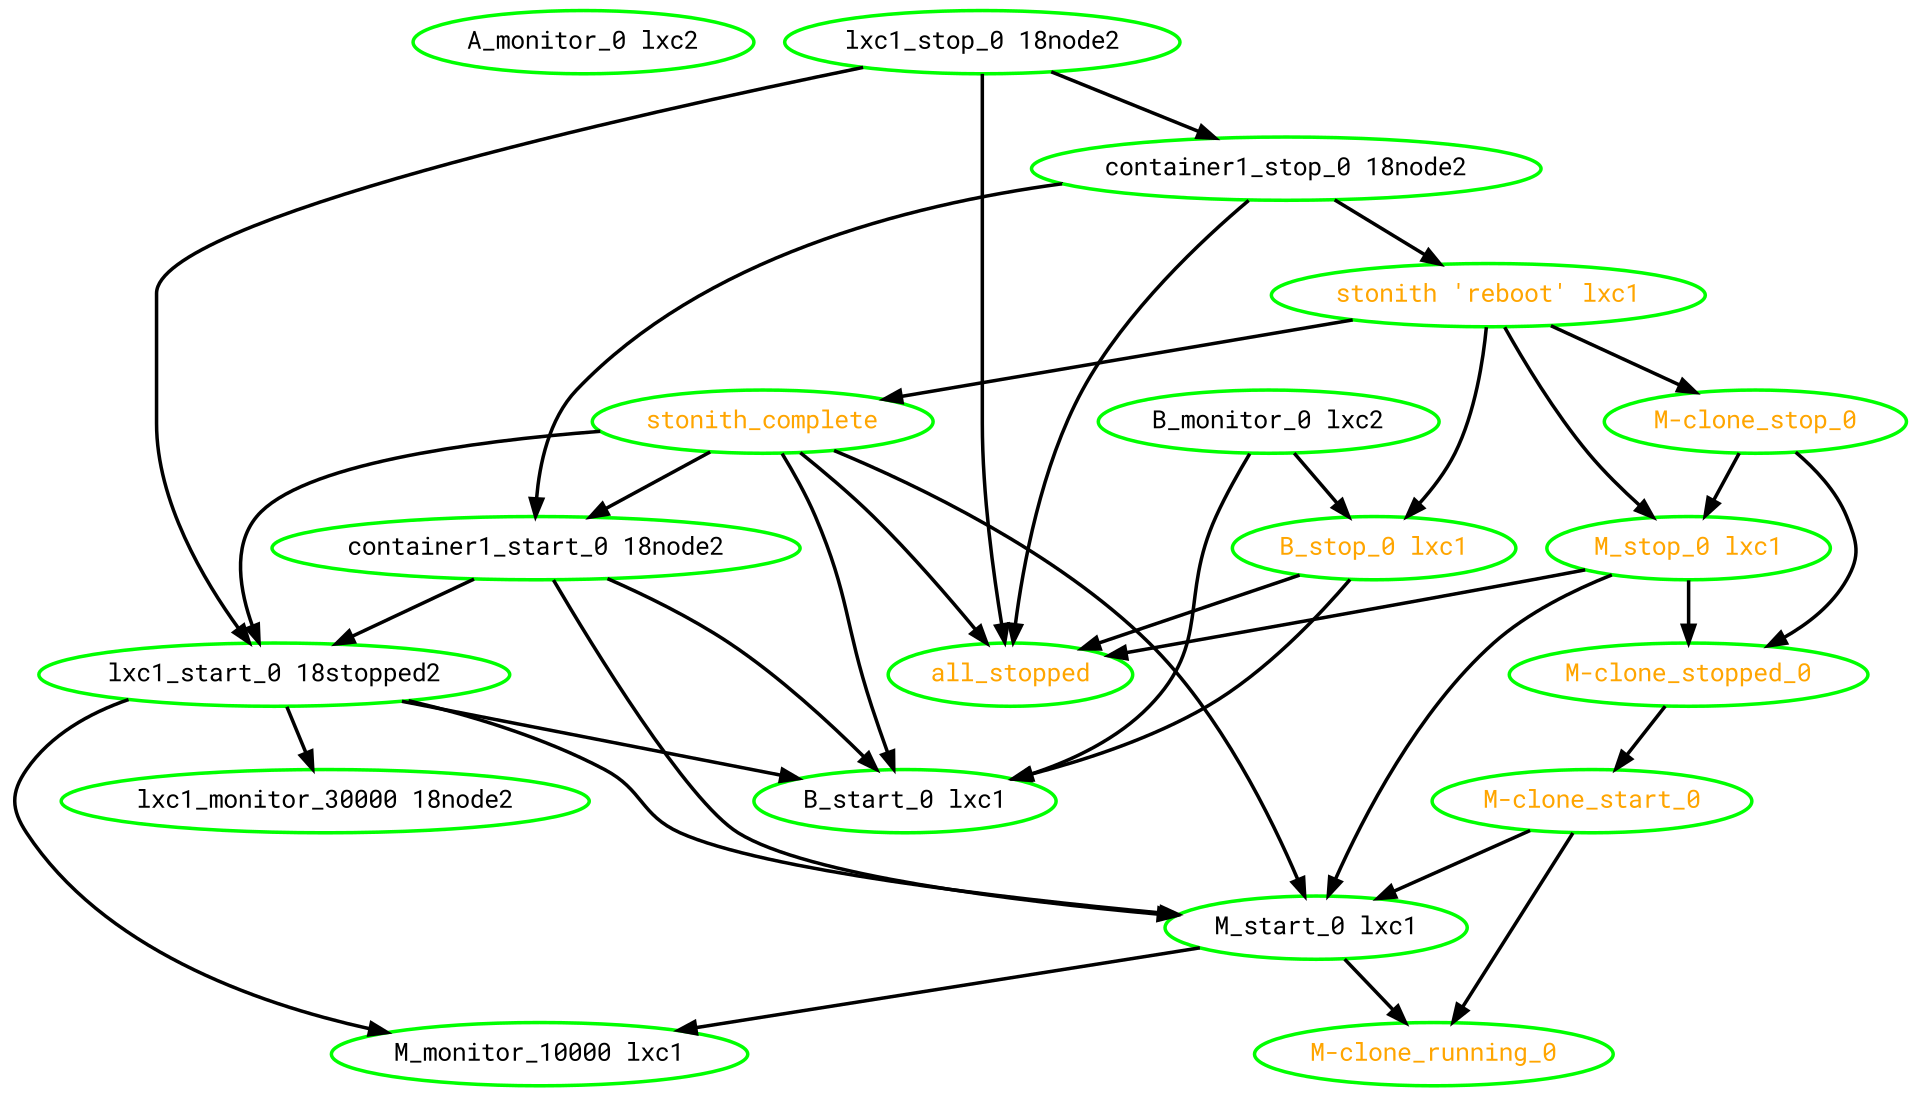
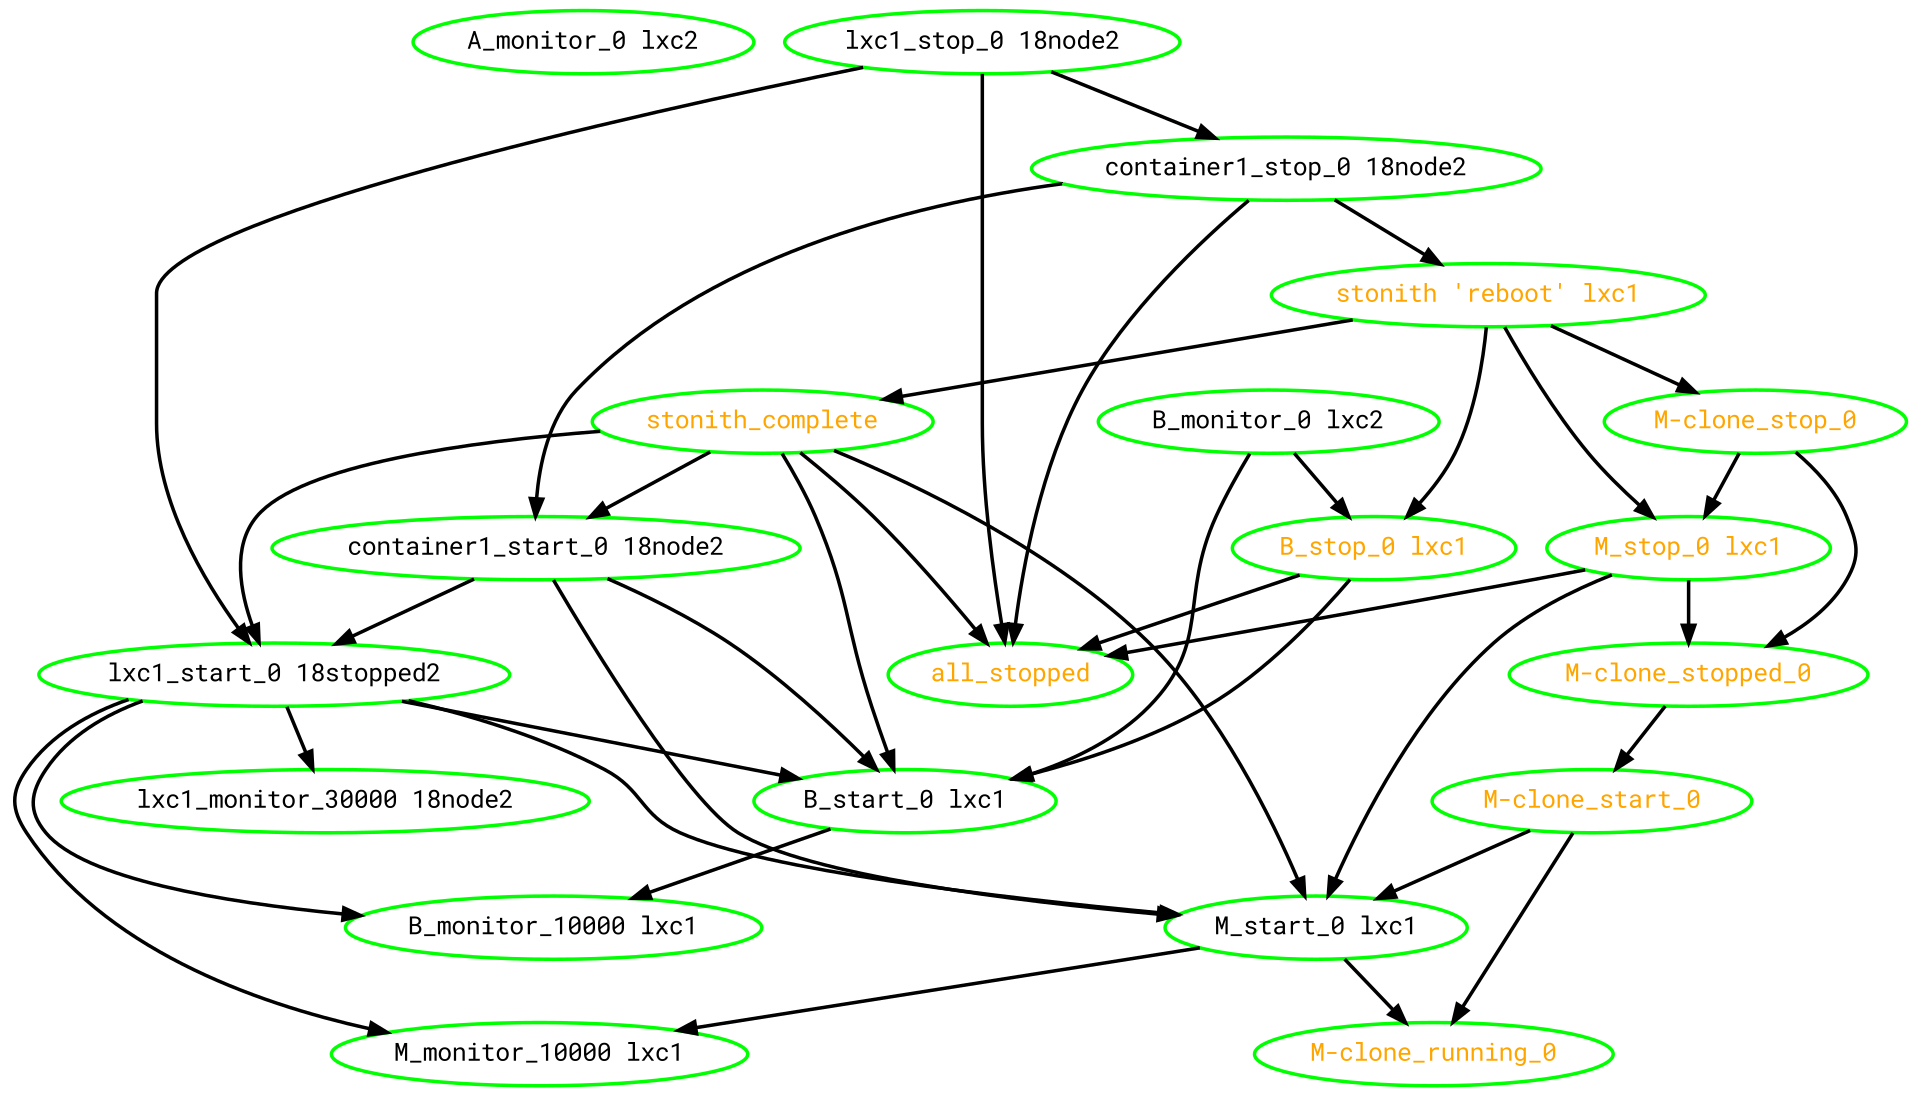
none -> (554, 928)
